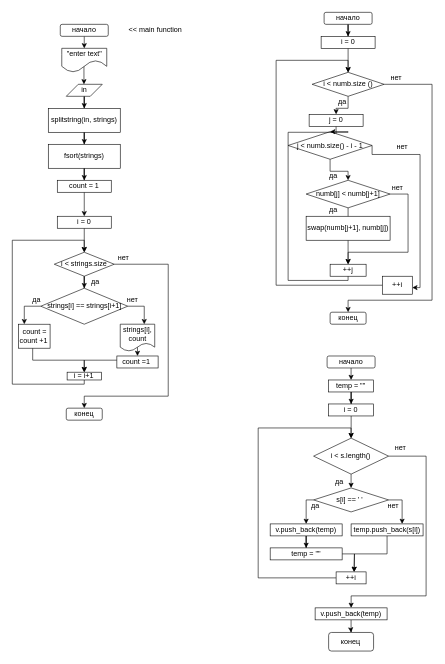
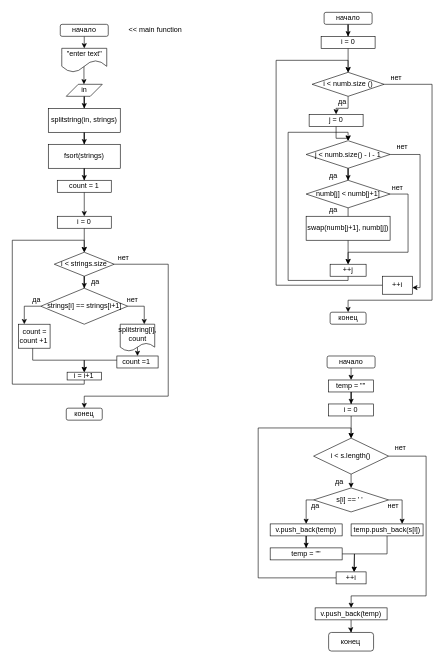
(330, 146) -> (348, 155)
(138, 334) -> (138, 334)
